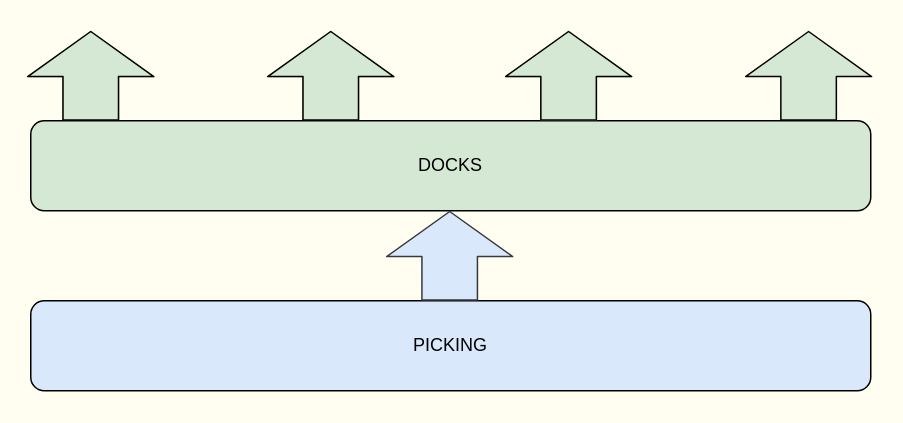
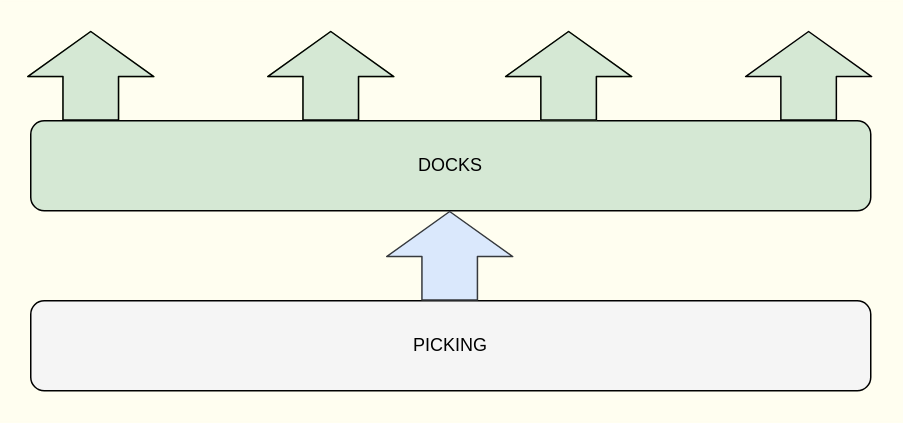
(451, 346) -> (451, 346)
